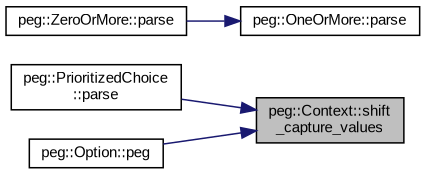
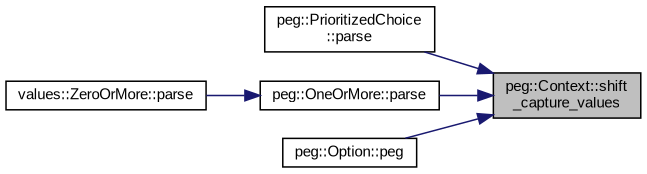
(96, 21) -> (106, 96)
none -> (459, 96)
